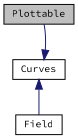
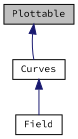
(46, 37) -> (32, 47)
